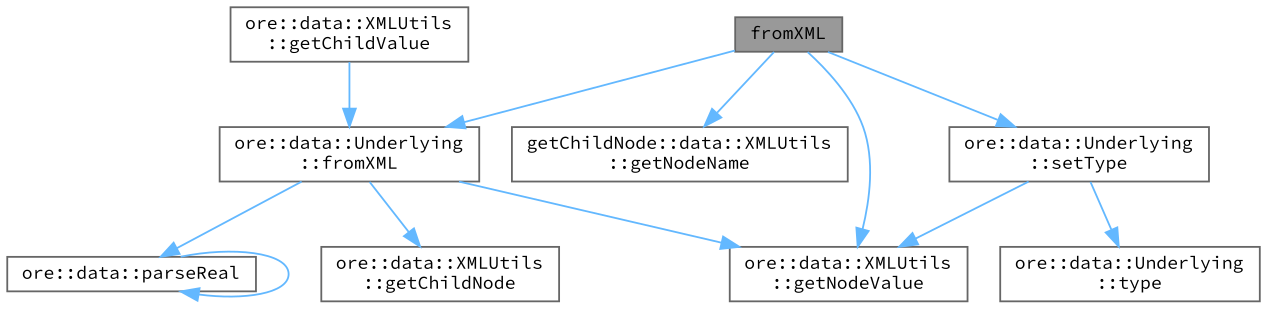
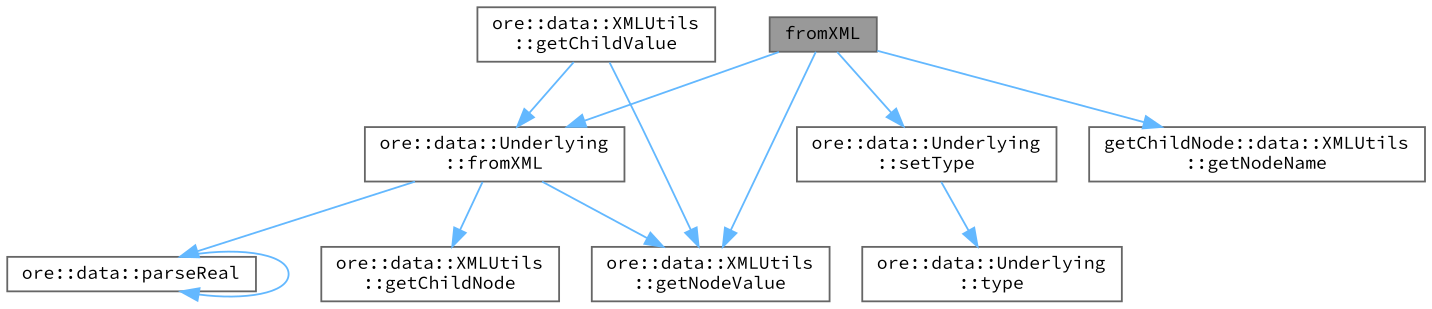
(972, 210) -> (651, 146)
